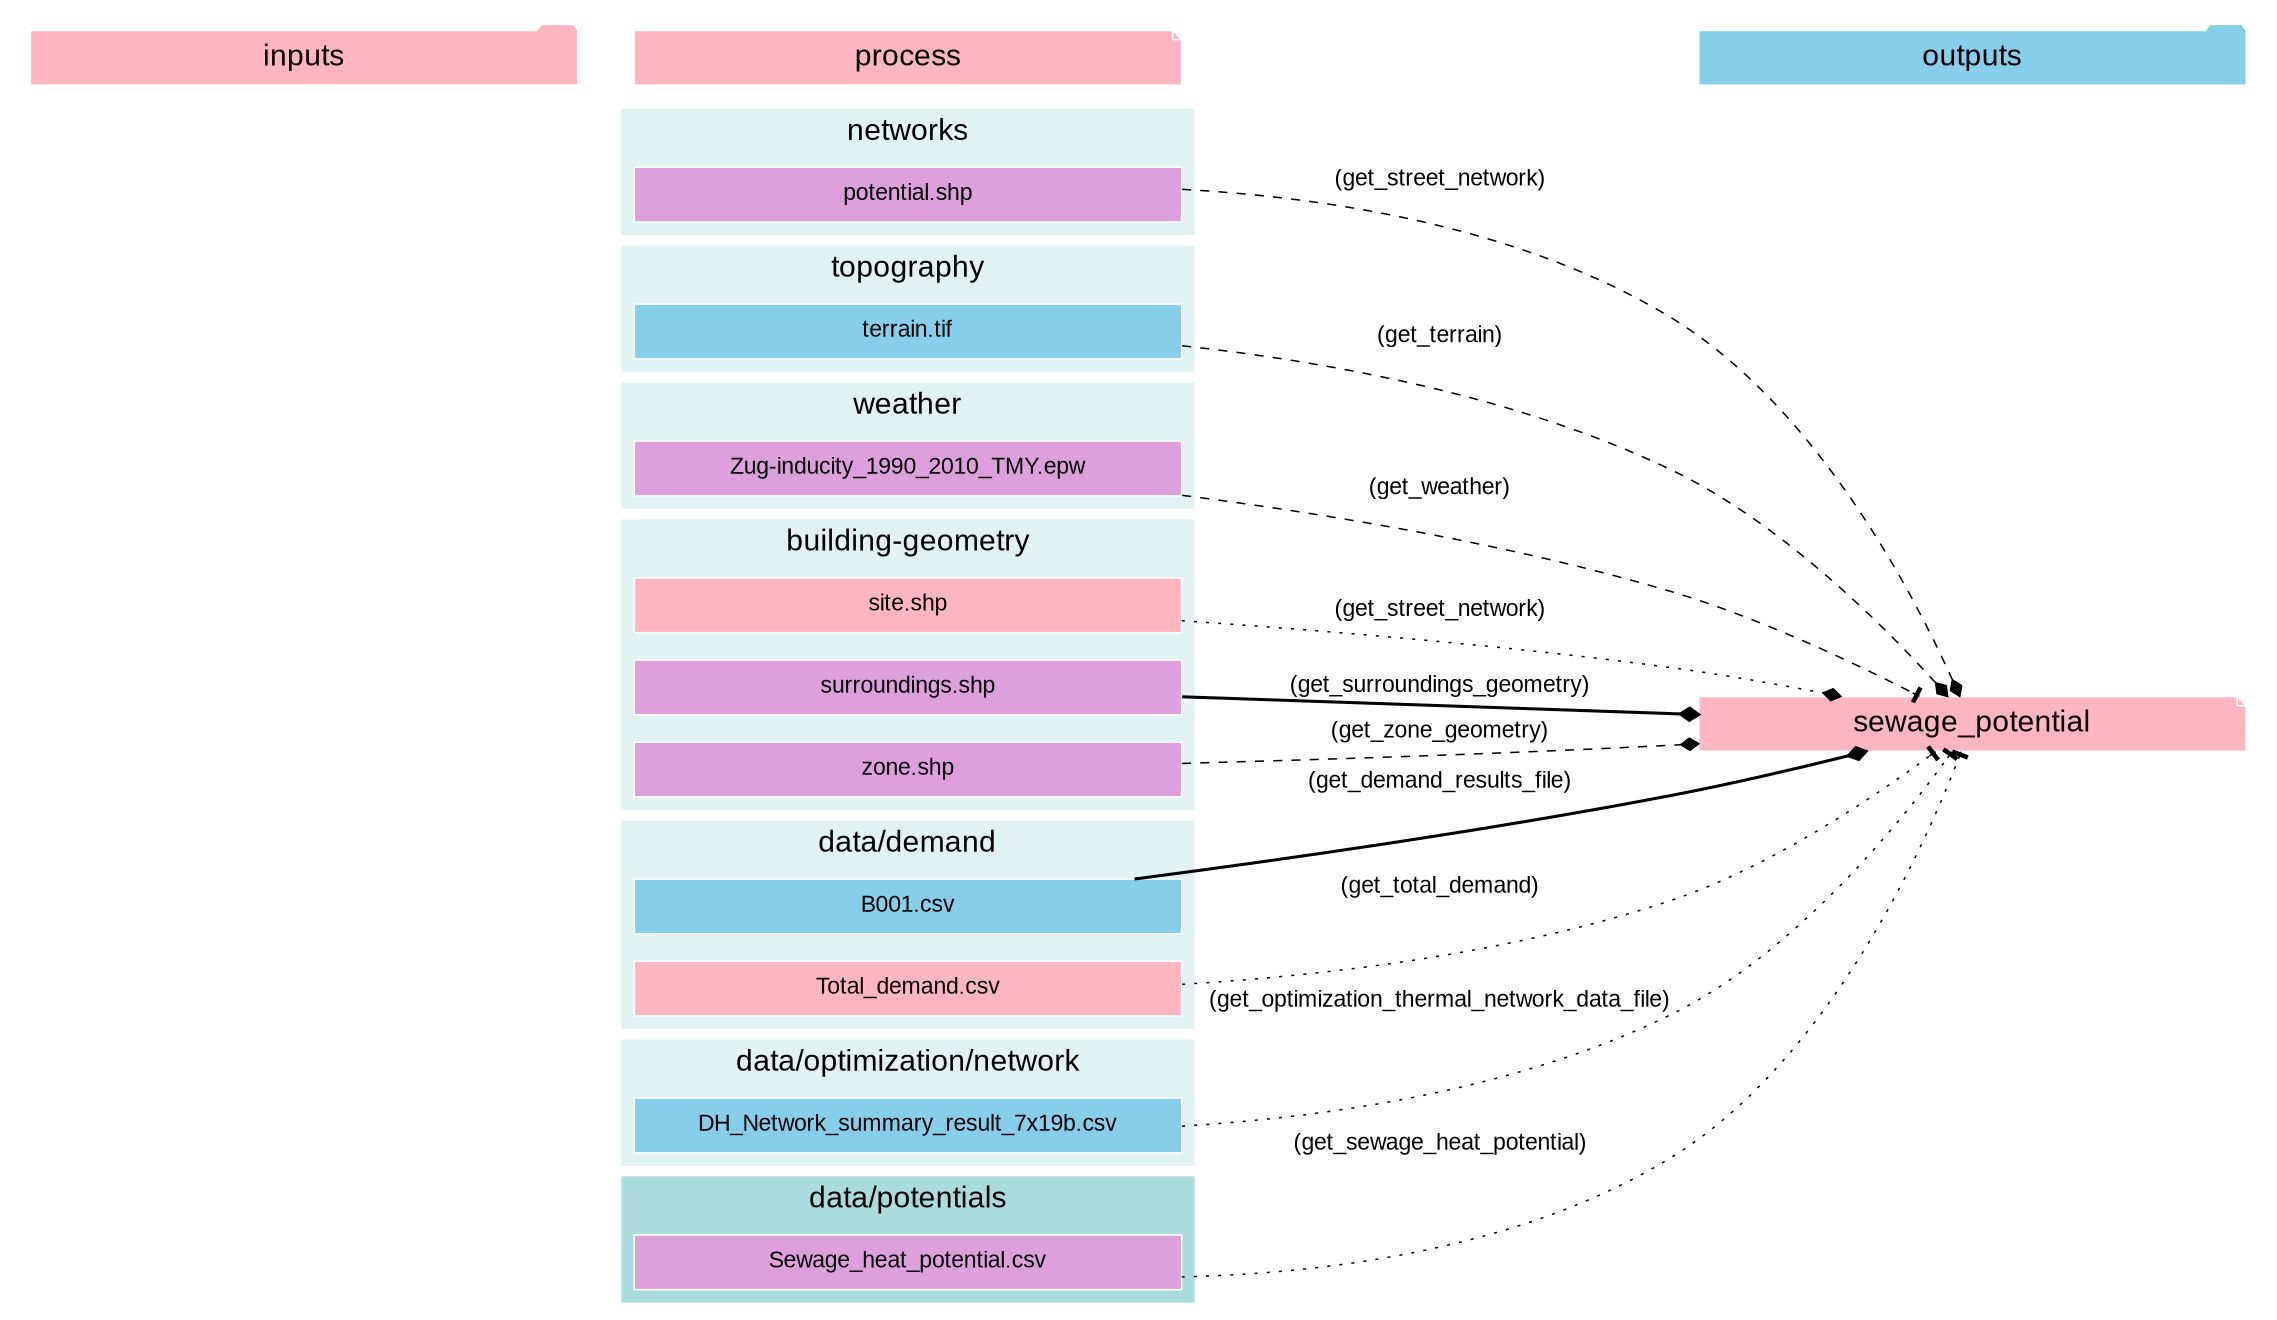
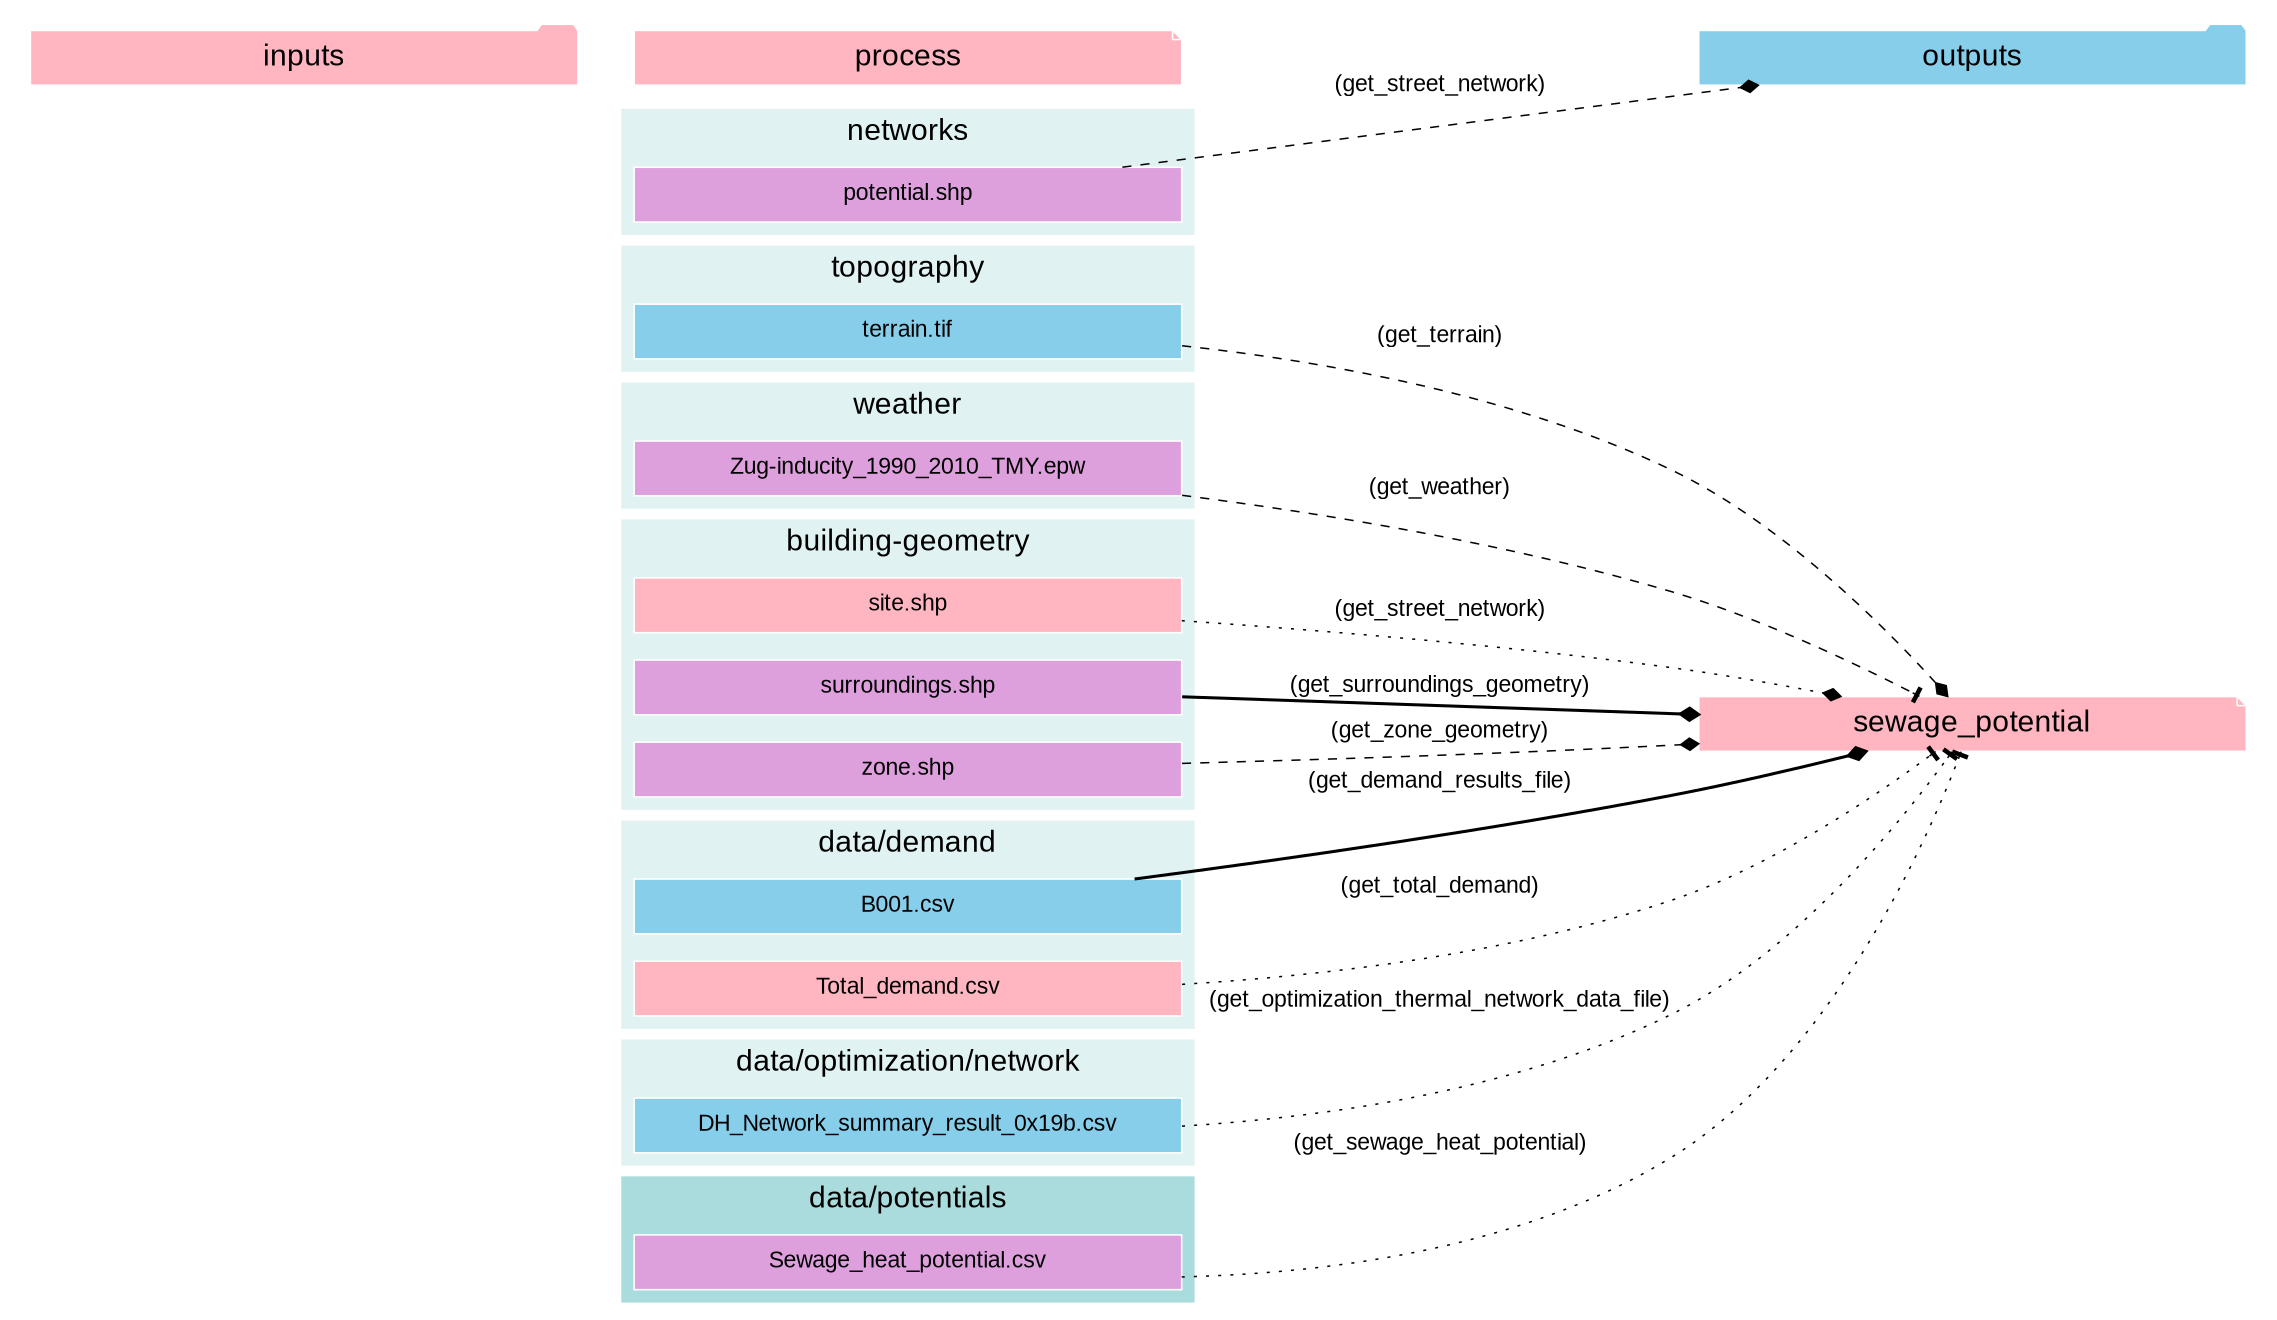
(1651, 307) -> (1431, 127)
(908, 1125) -> (908, 1125)
